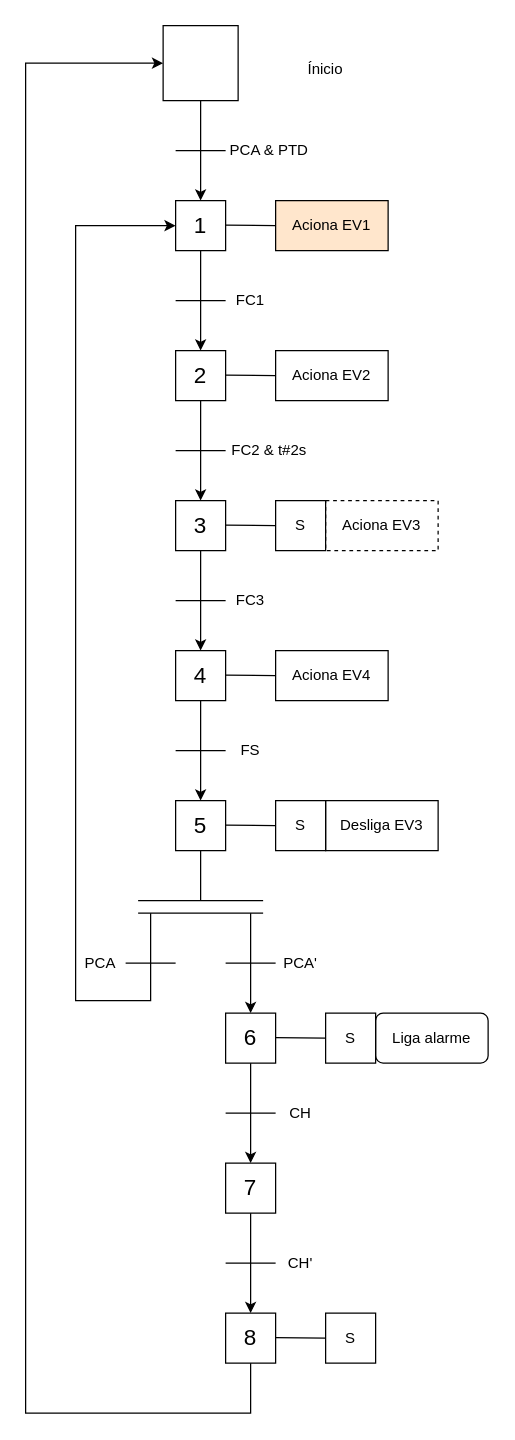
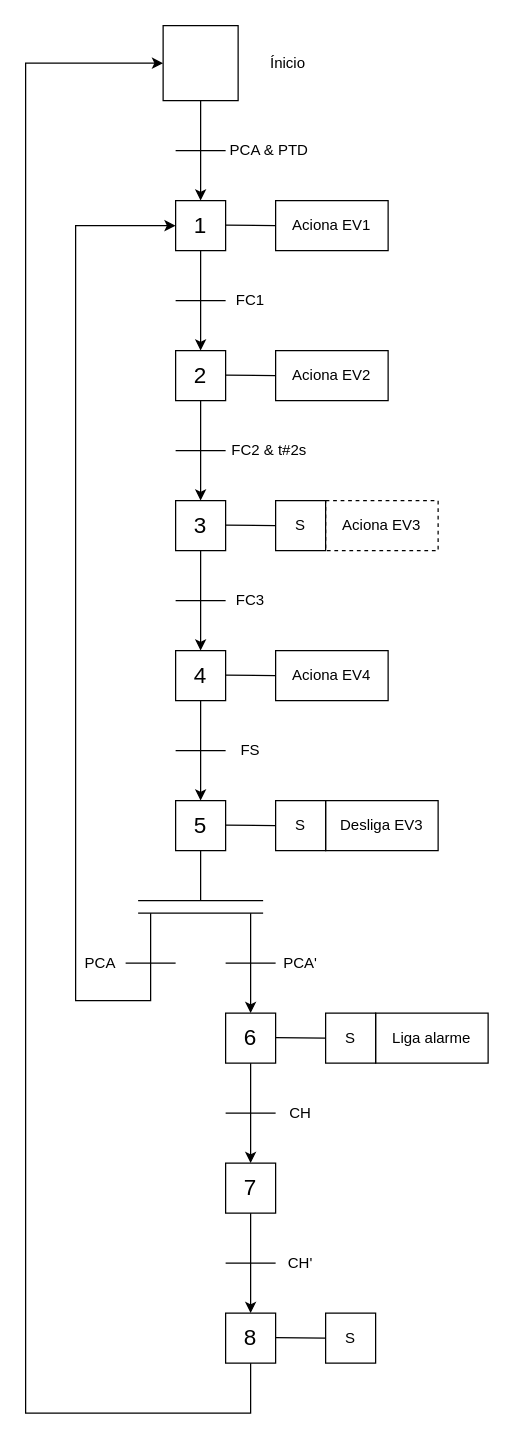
(326, 69) -> (288, 63)
(332, 226) -> (332, 226)
(432, 1038) -> (432, 1038)
